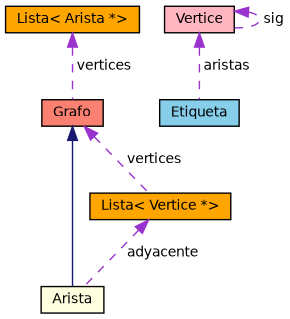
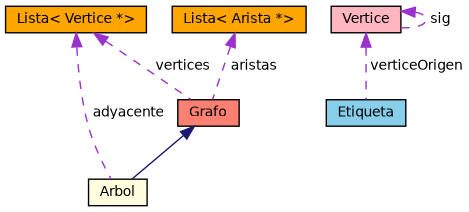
(102, 66) -> (252, 66)
(225, 66) -> (415, 66)
(121, 165) -> (148, 70)
(73, 300) -> (118, 192)
